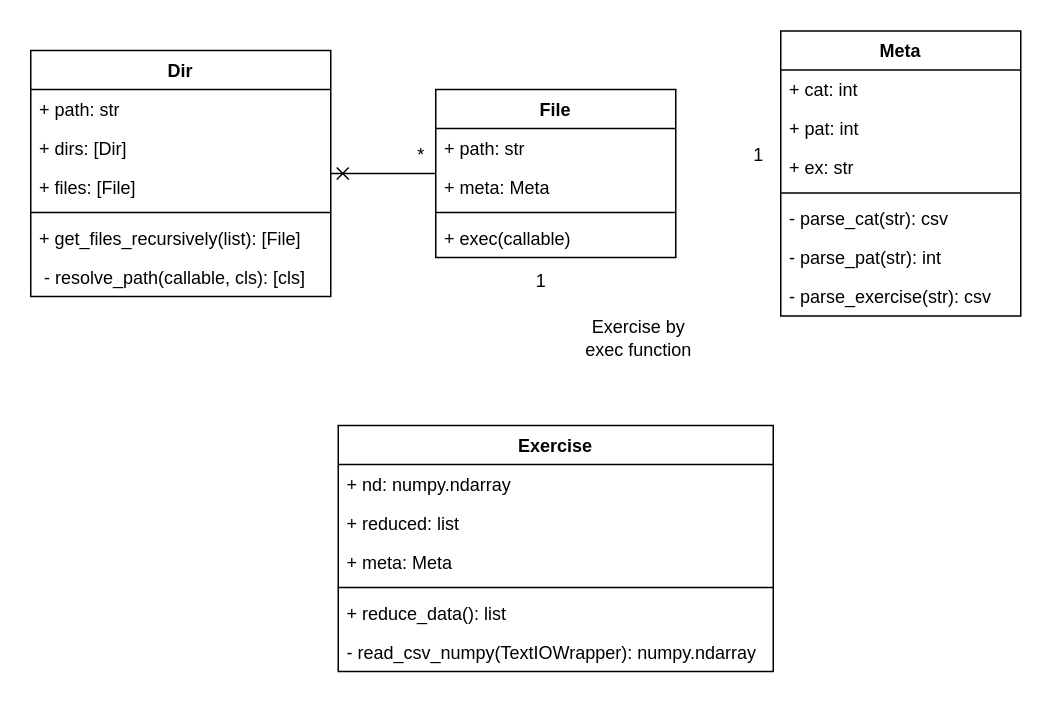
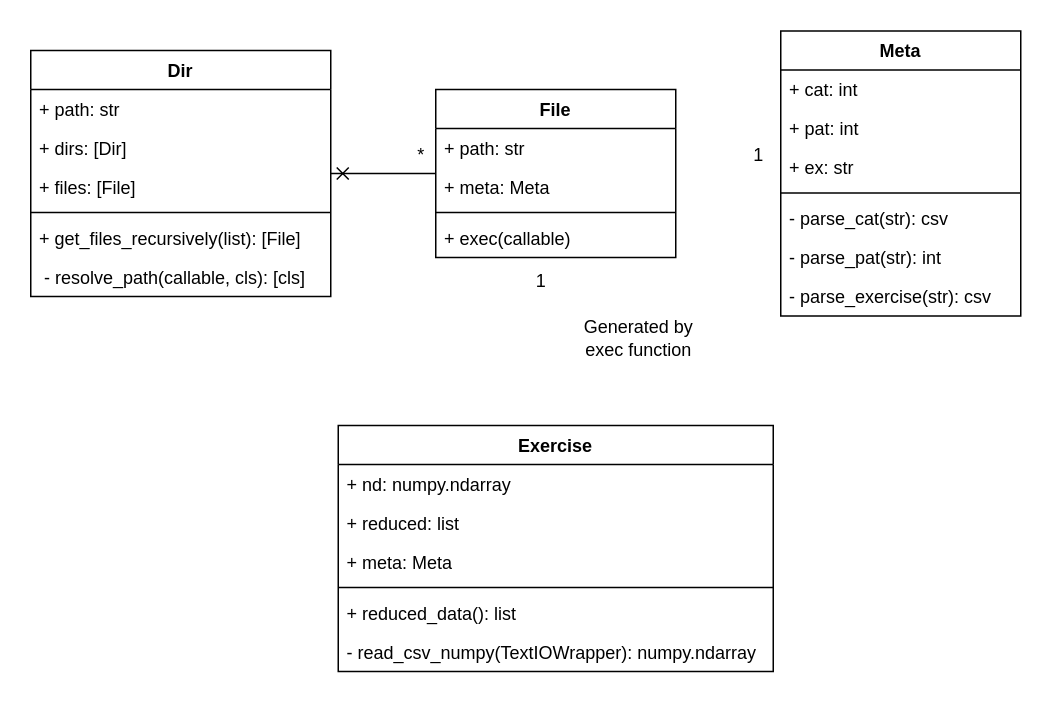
(639, 338) -> (639, 338)
(441, 614) -> (446, 614)
